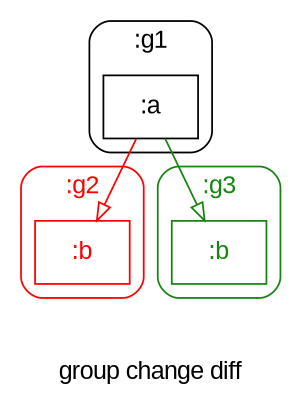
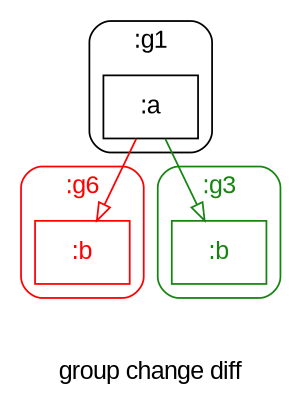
(82, 187) -> (82, 187)
